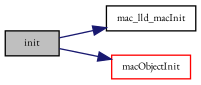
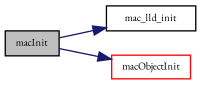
(151, 18) -> (151, 18)
(32, 43) -> (32, 43)
